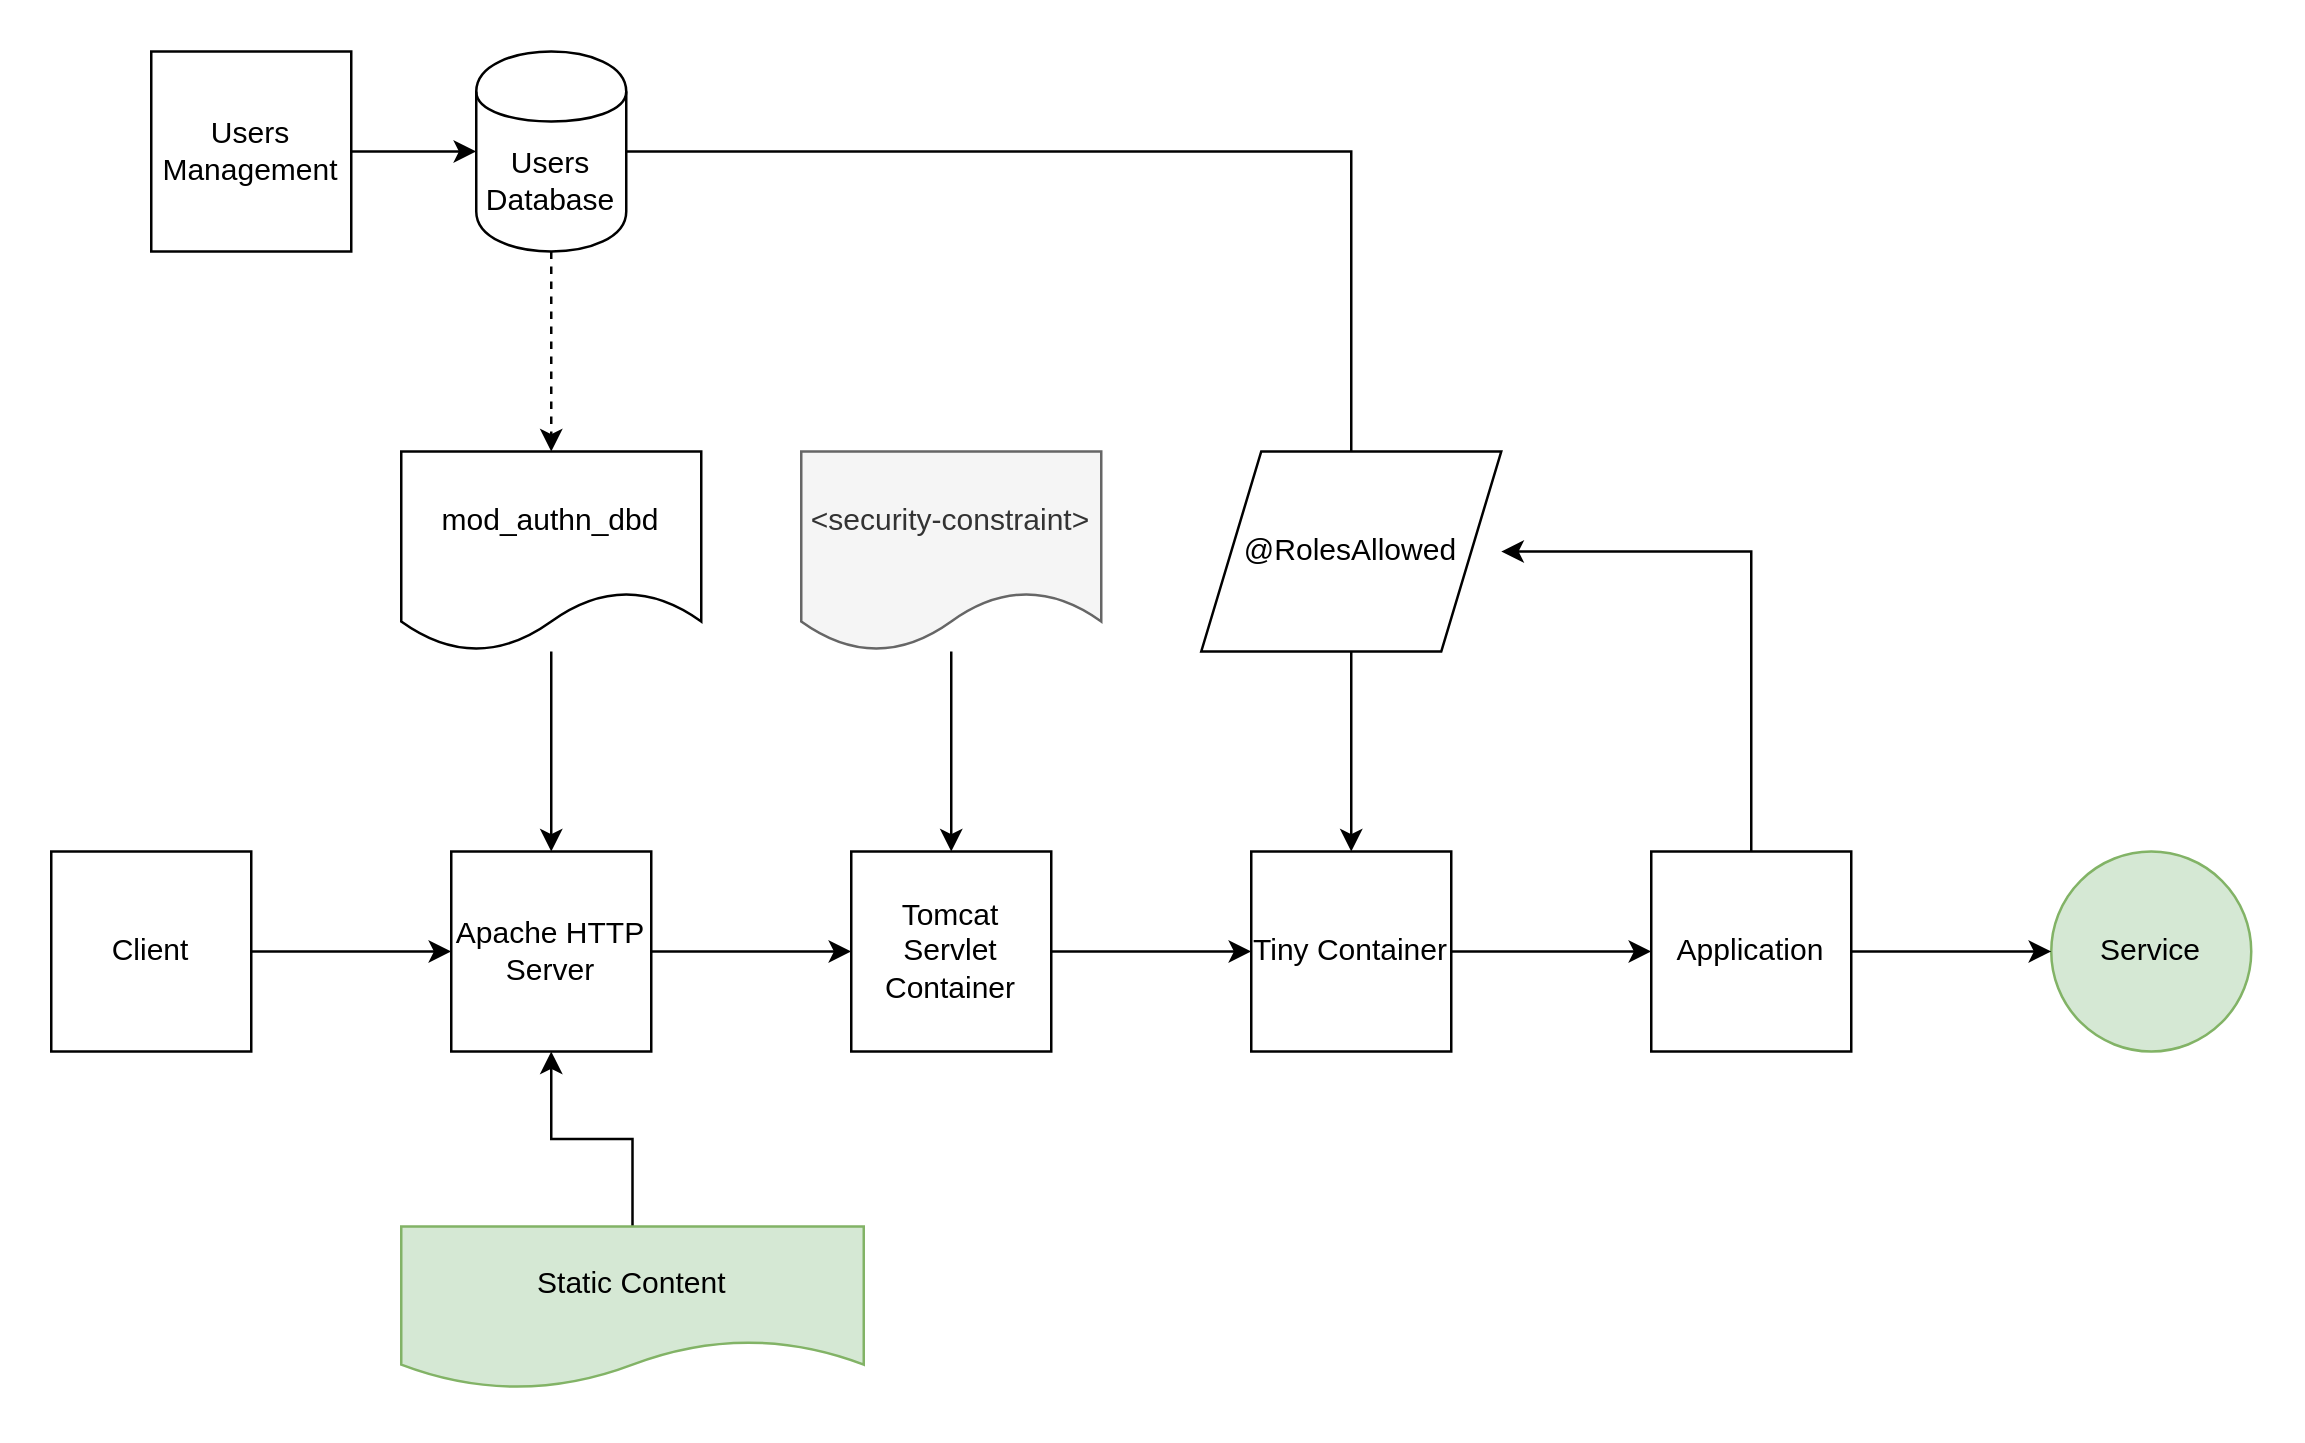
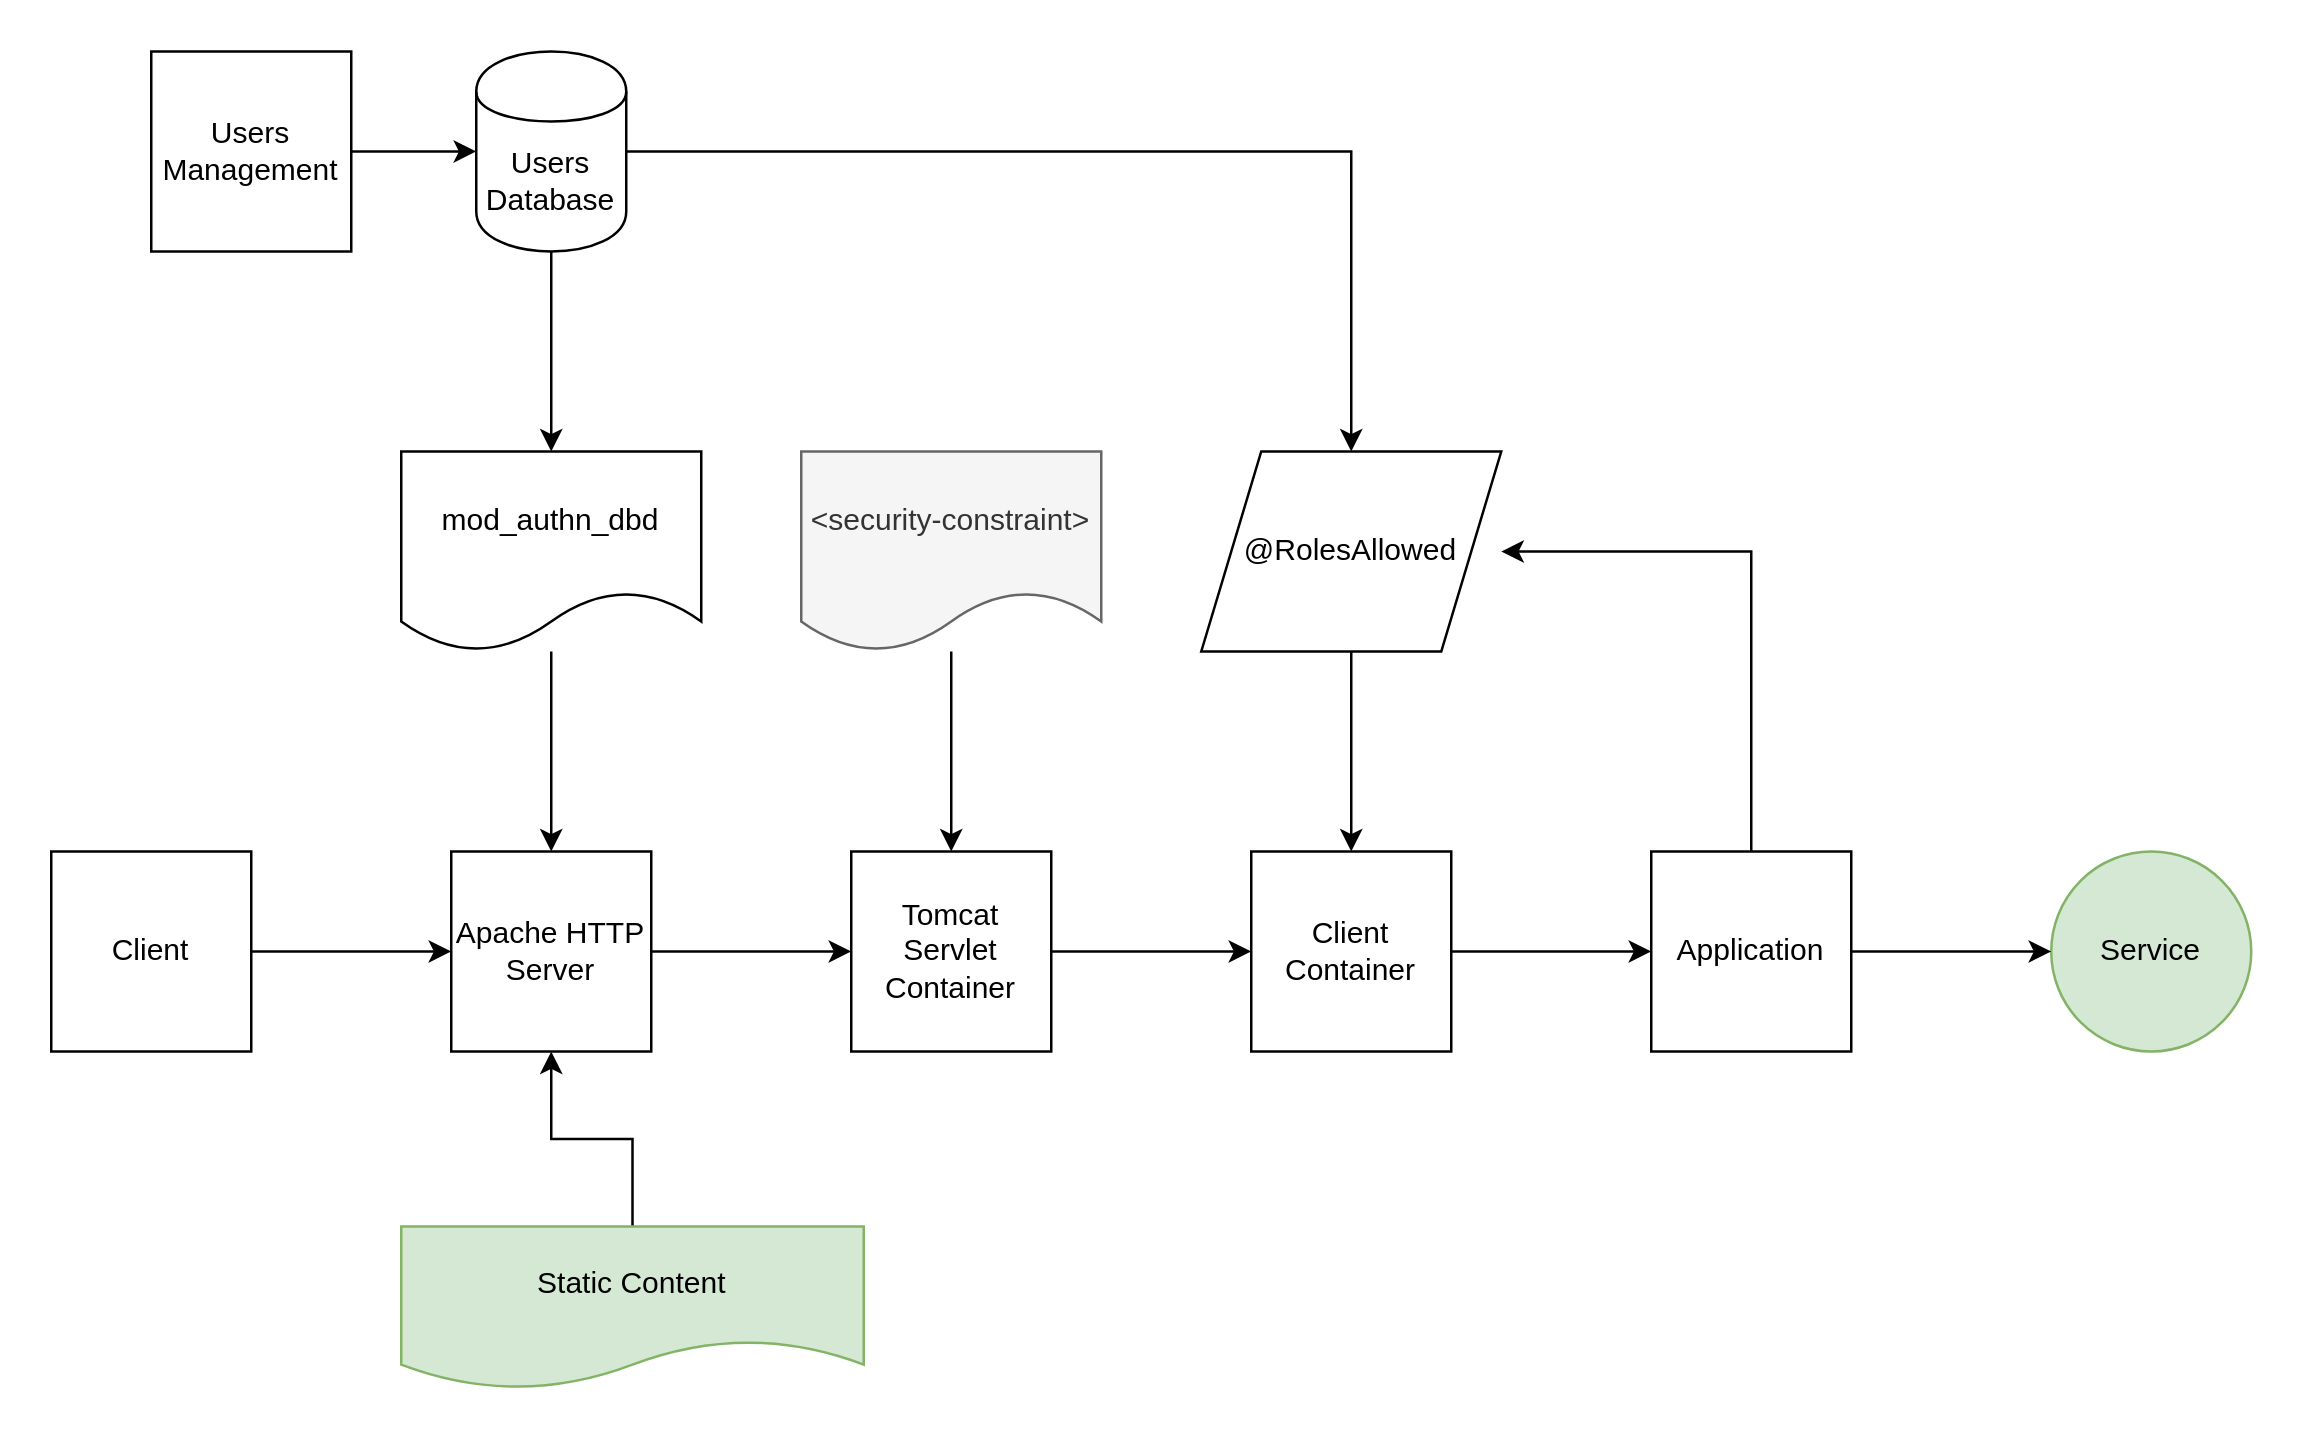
(551, 342) -> (551, 342)
(1351, 440) -> (1351, 433)
(1351, 951) -> (1351, 951)
